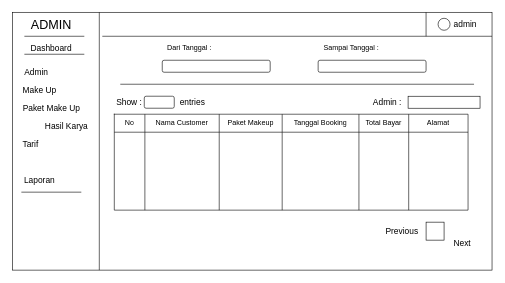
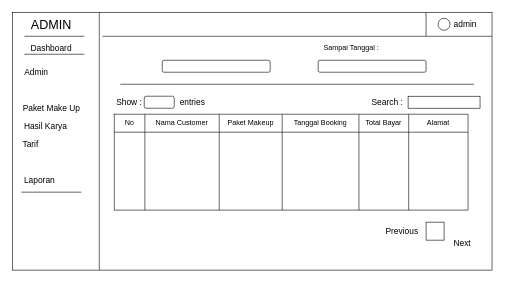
(189, 48) -> none
(39, 90) -> none
(388, 102) -> (388, 102)
(66, 126) -> (45, 126)
